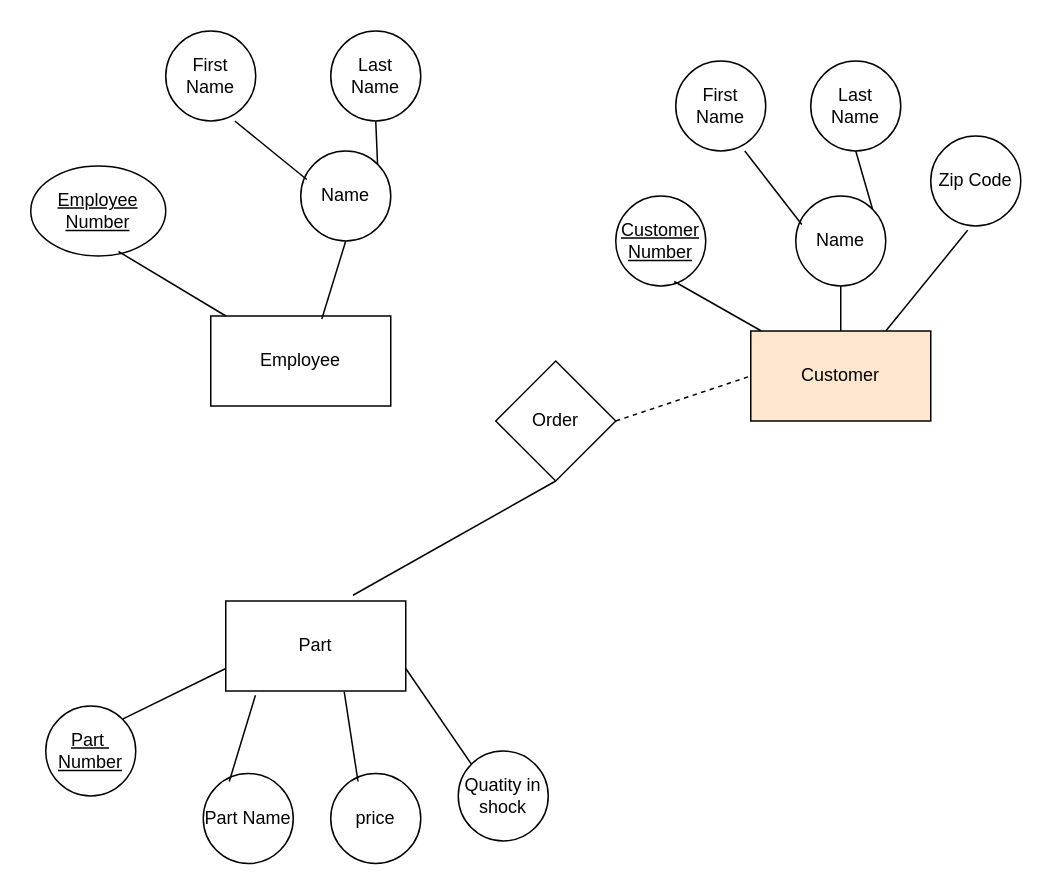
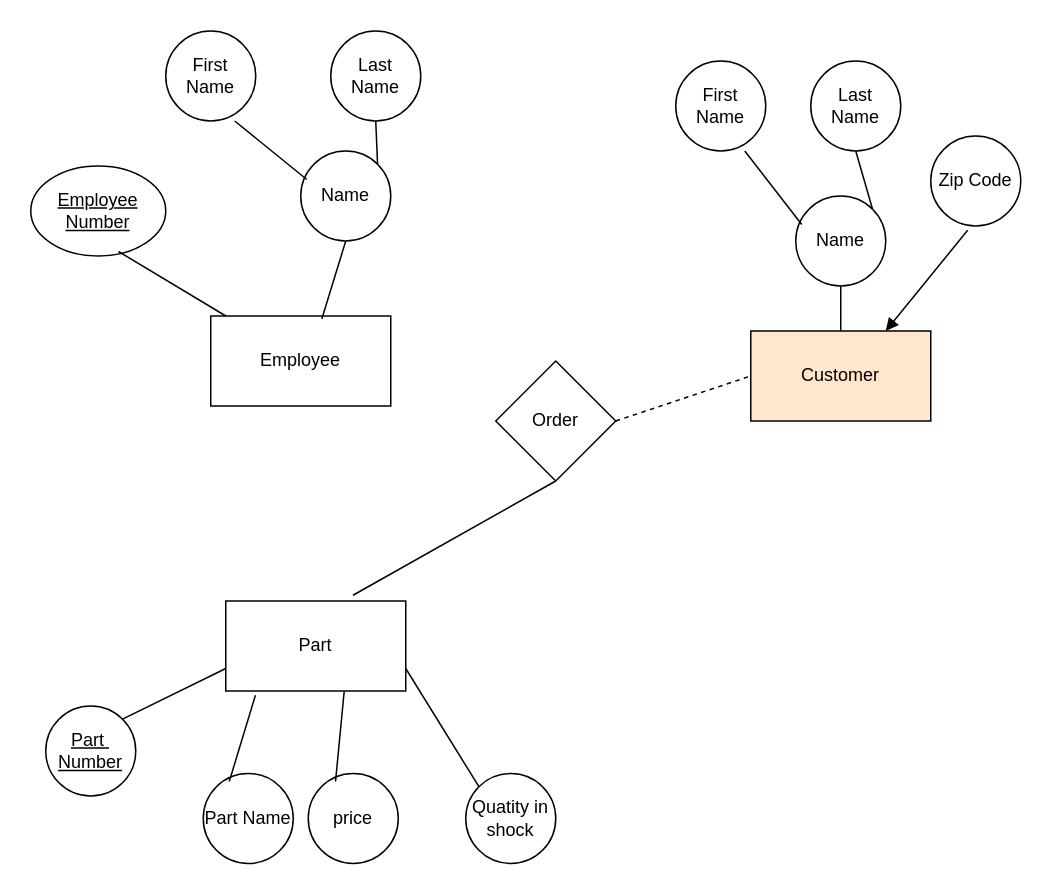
(661, 241) -> none
(718, 306) -> none
(890, 325) -> (894, 321)
(503, 796) -> (511, 818)
(376, 818) -> (353, 818)
